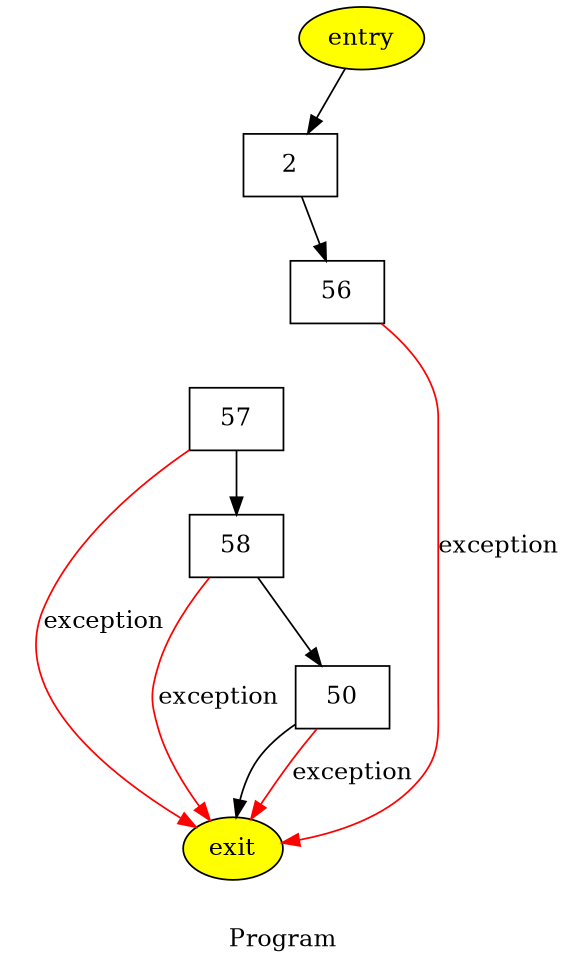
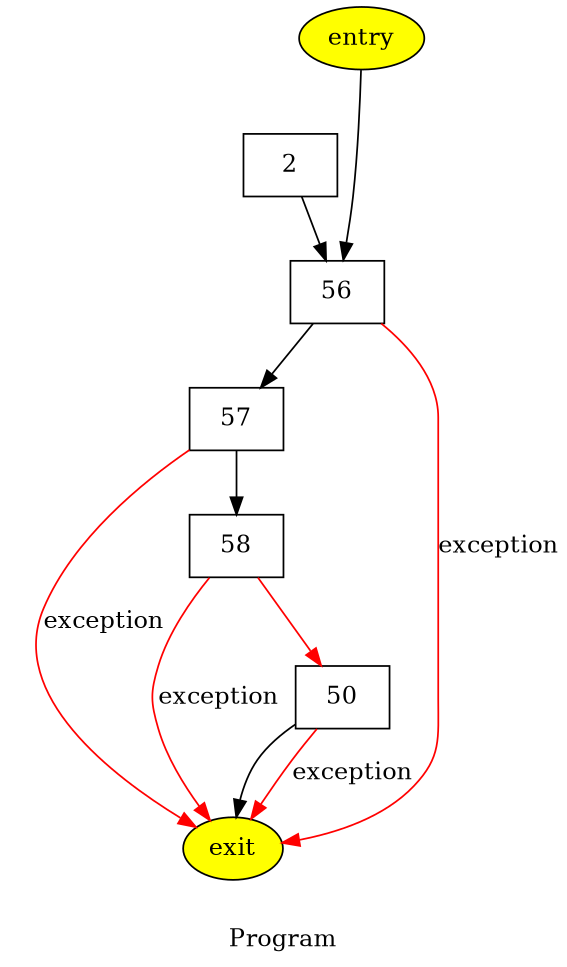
(331, 93) -> (357, 157)
none -> (293, 349)
(284, 614) -> (284, 614)
